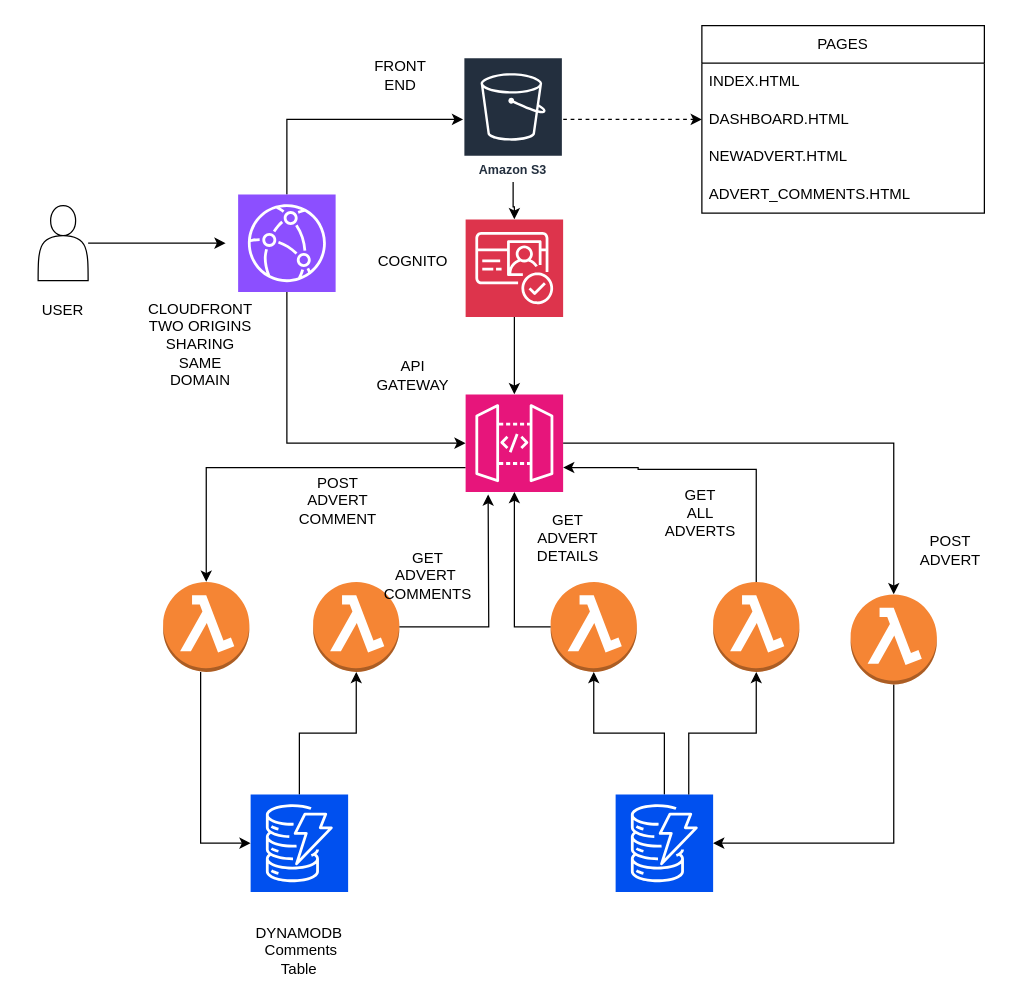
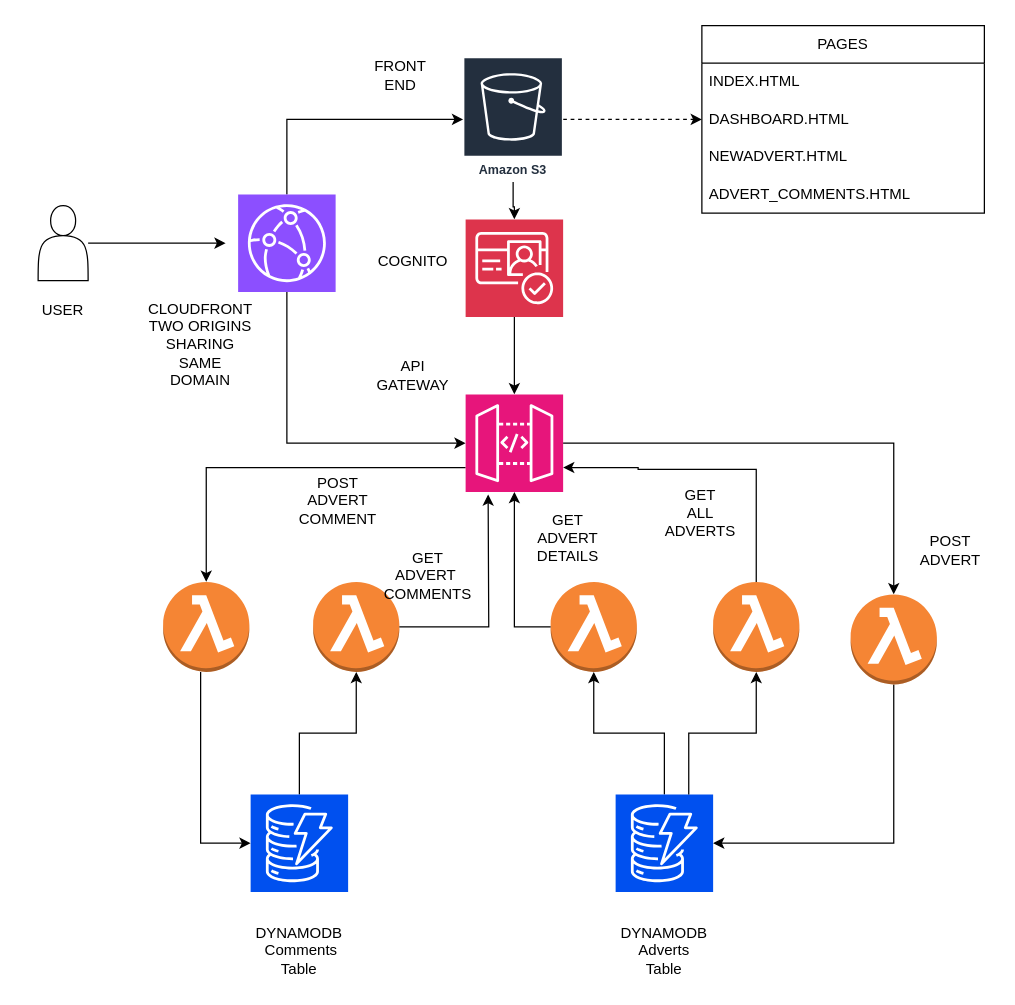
none -> (664, 951)
